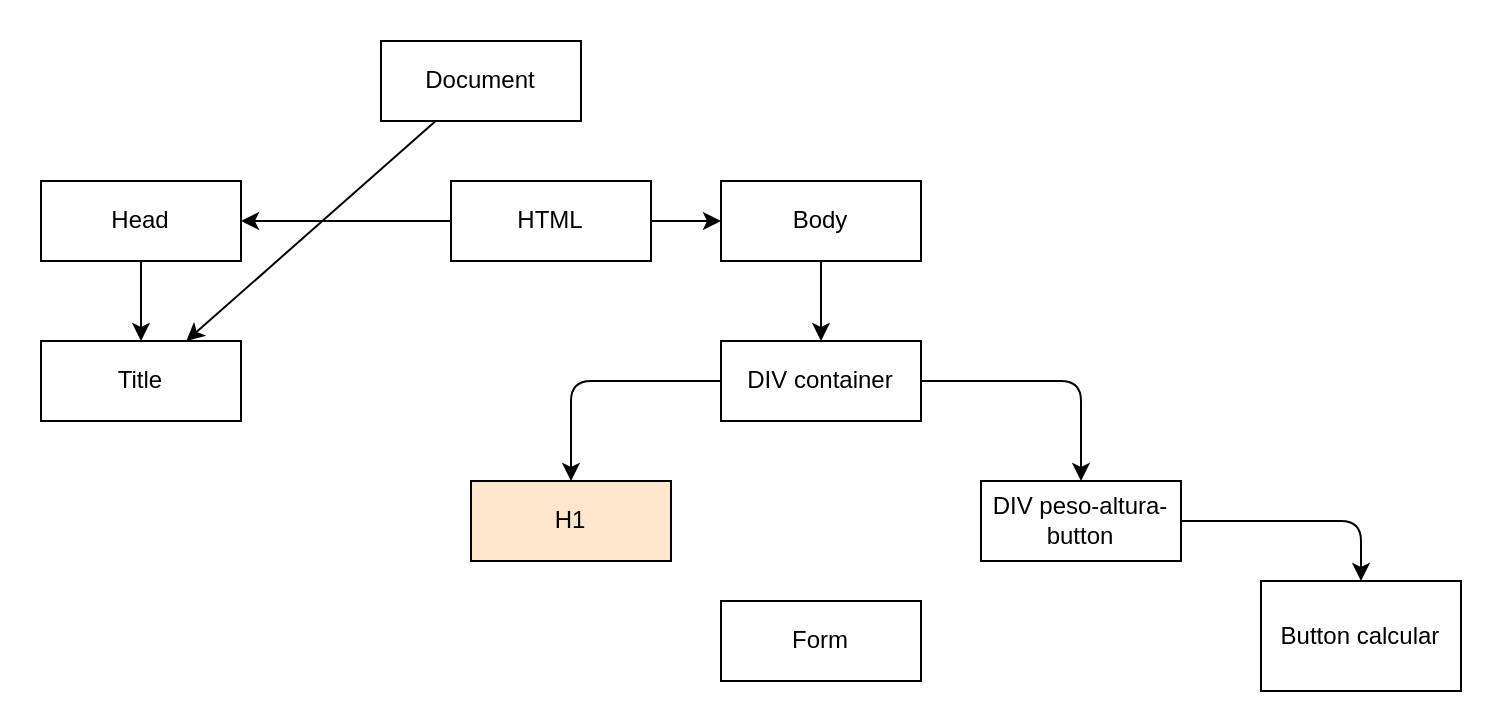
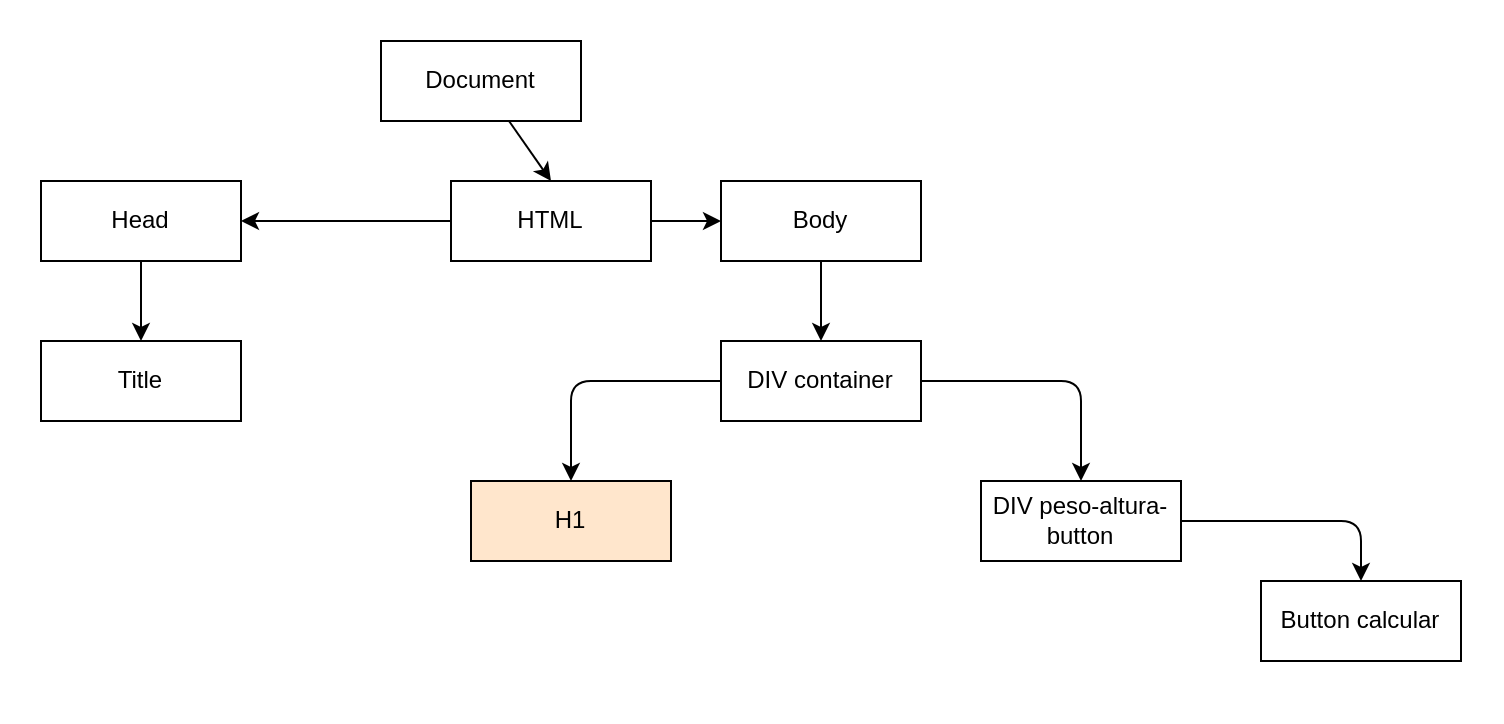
(258, 278) -> (526, 146)
(1361, 636) -> (1361, 621)
(821, 641) -> none
